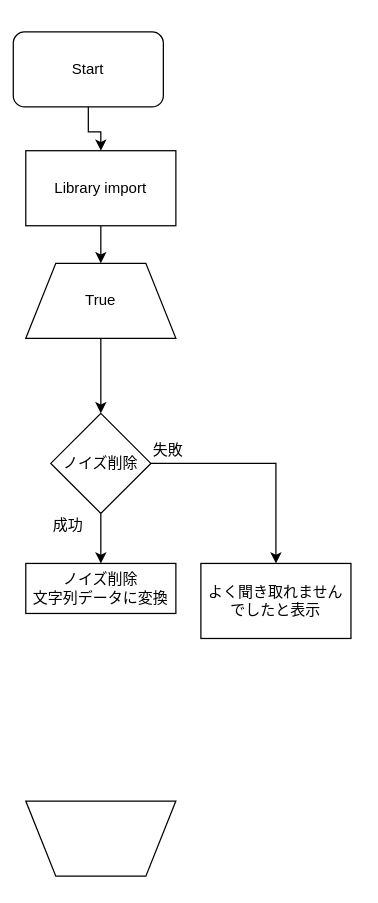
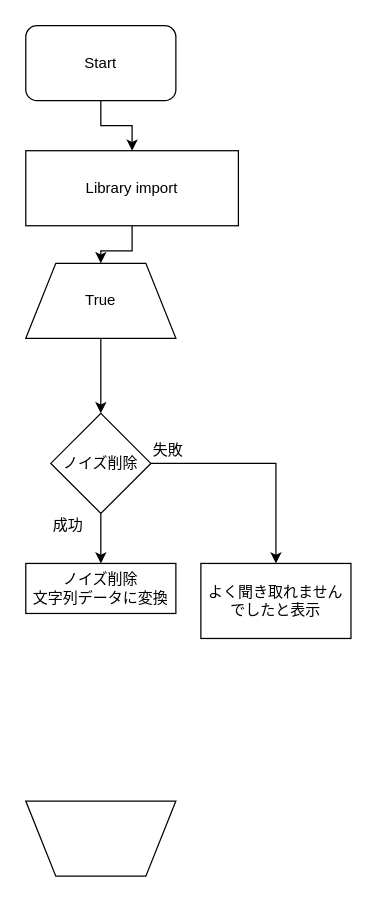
(88, 69) -> (101, 63)
(101, 188) -> (132, 188)
